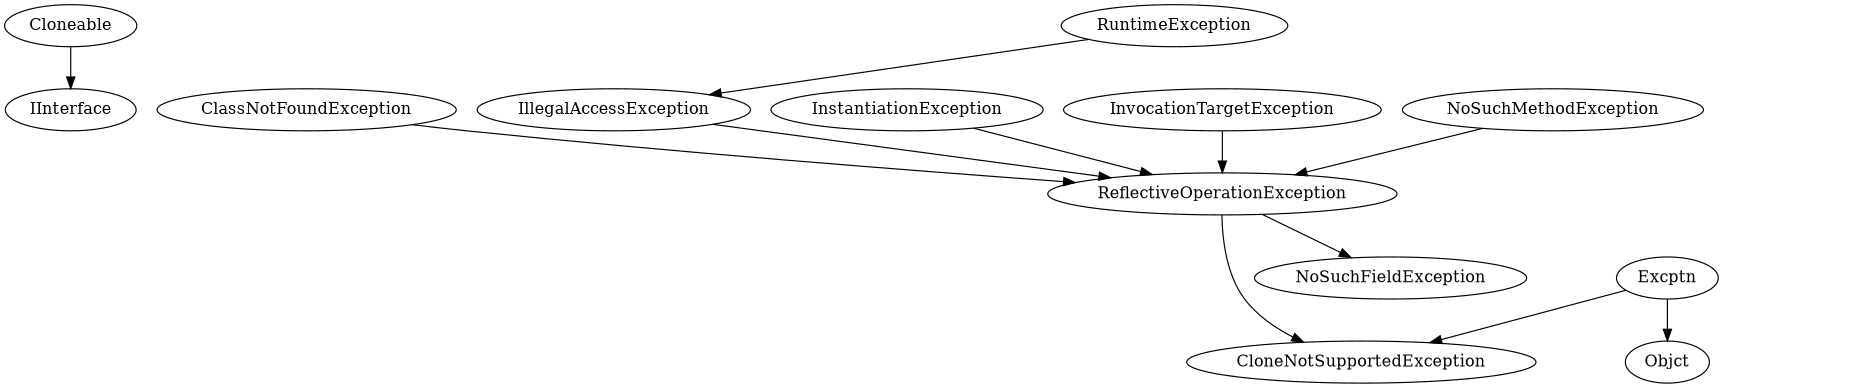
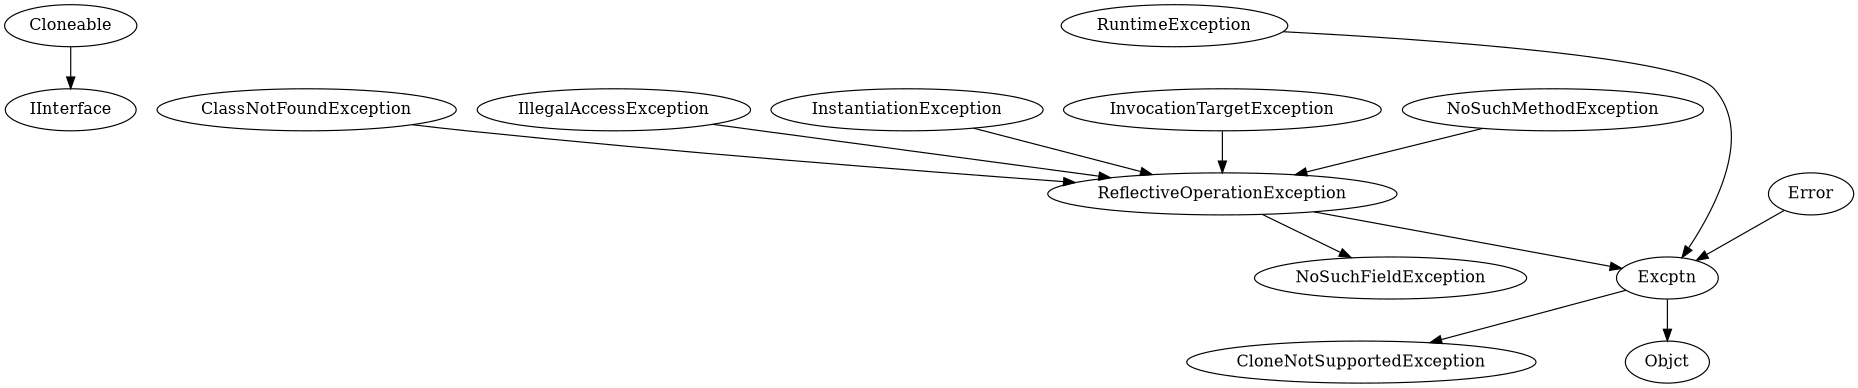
(905, 66) -> (1587, 57)
none -> (1811, 194)
(1238, 288) -> (1462, 239)
